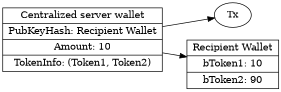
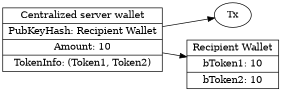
(233, 80) -> (233, 80)
